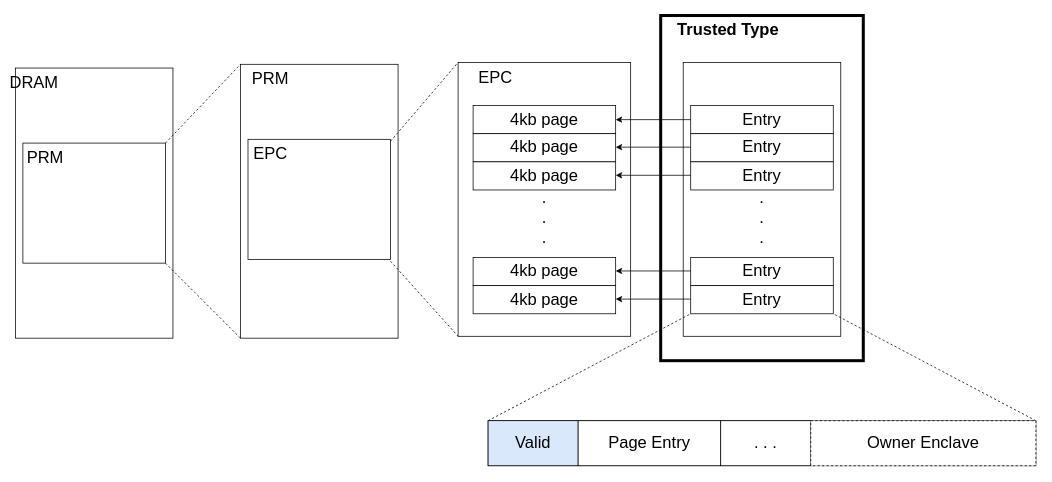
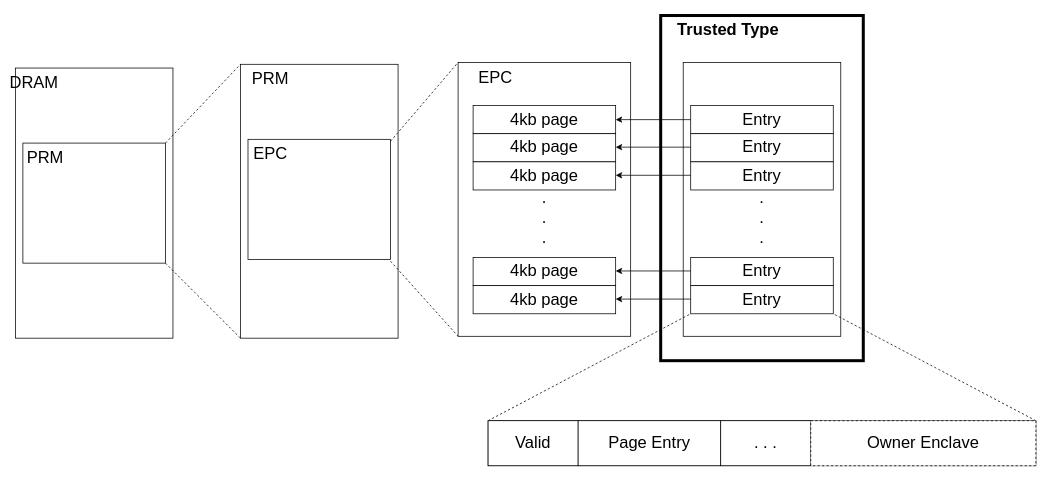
(533, 443) -> (533, 443)
